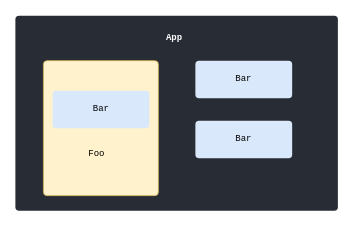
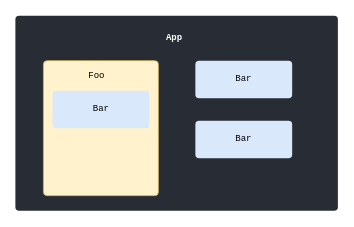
(97, 154) -> (97, 75)
